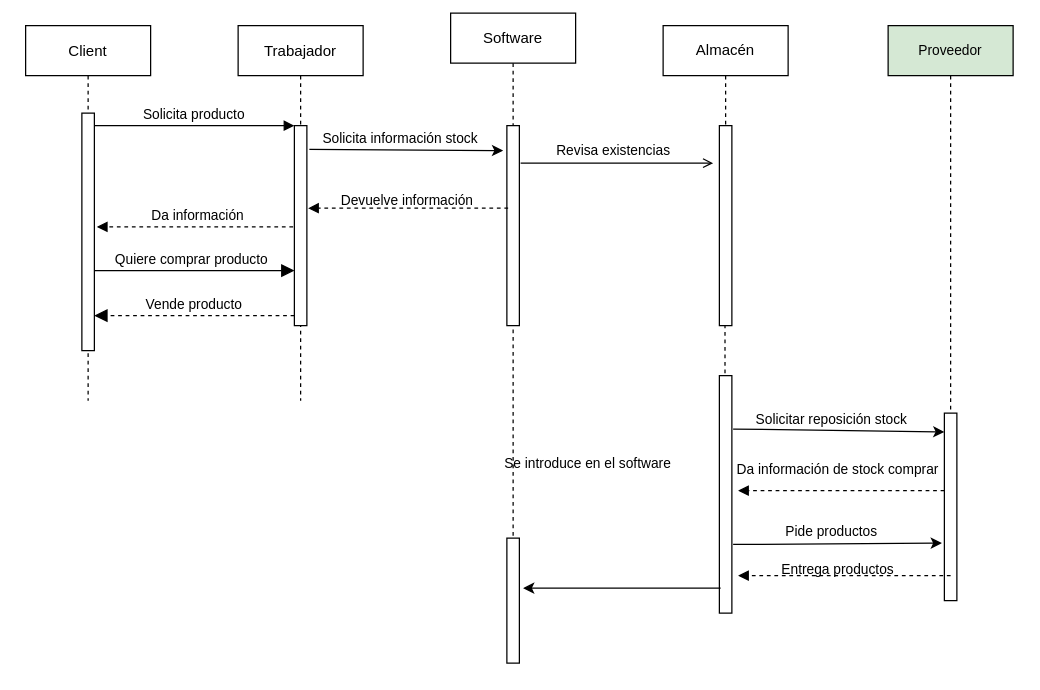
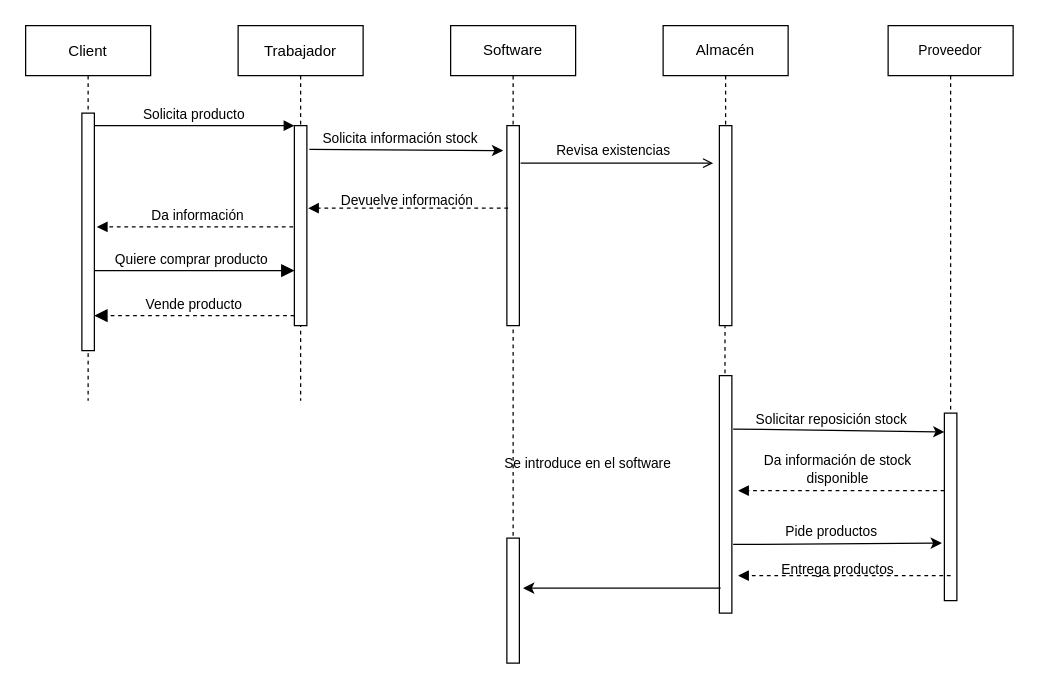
(513, 38) -> (513, 51)
(951, 51) -> (951, 51)
(838, 469) -> (838, 469)
